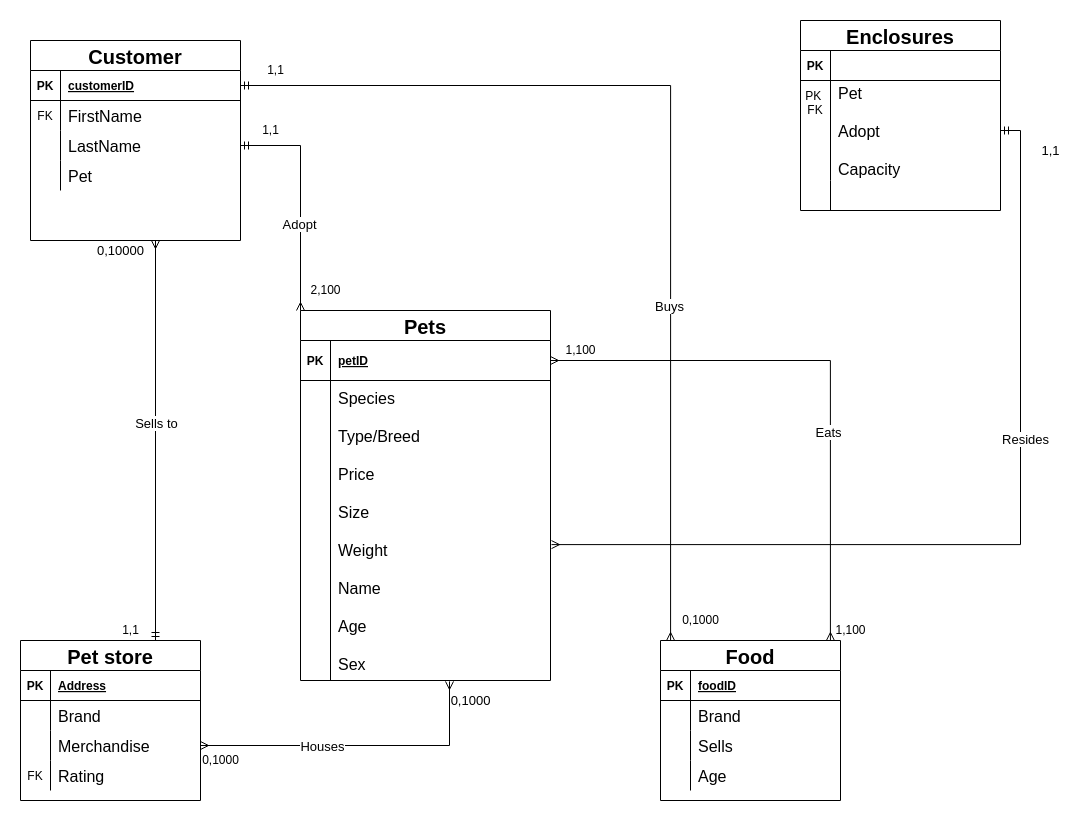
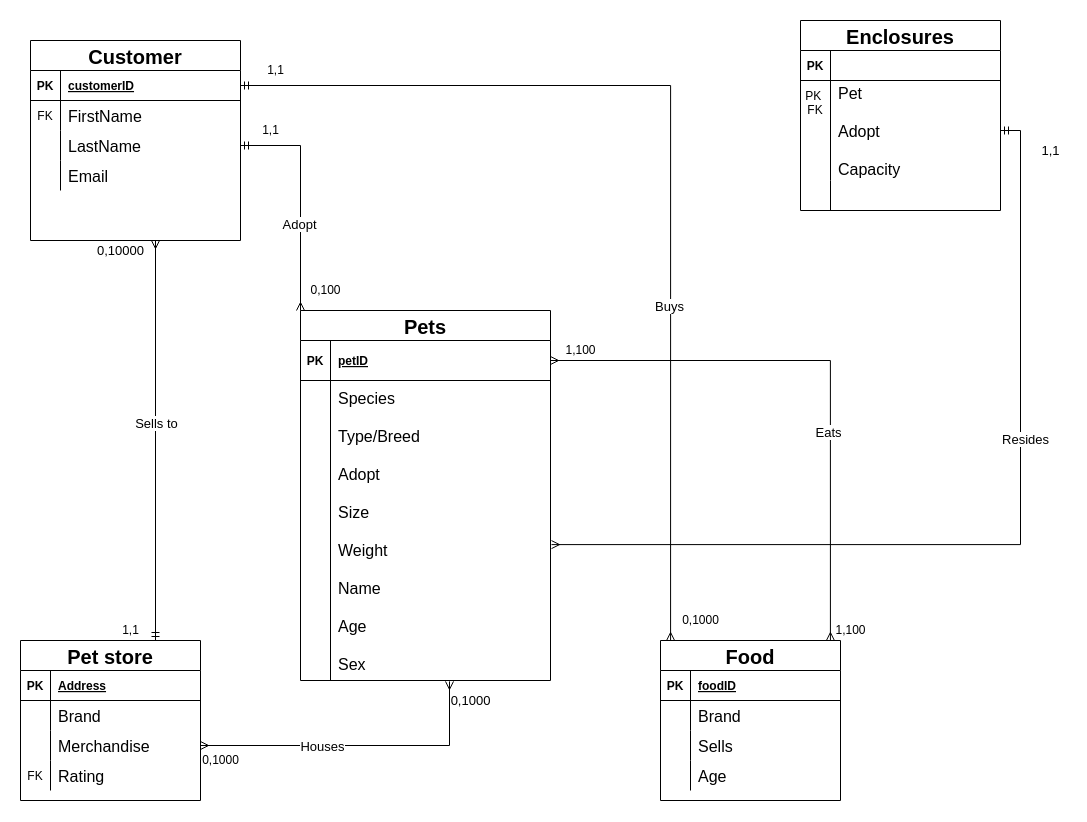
(81, 177) -> (86, 177)
(326, 291) -> (326, 291)
(367, 399) -> (367, 399)
